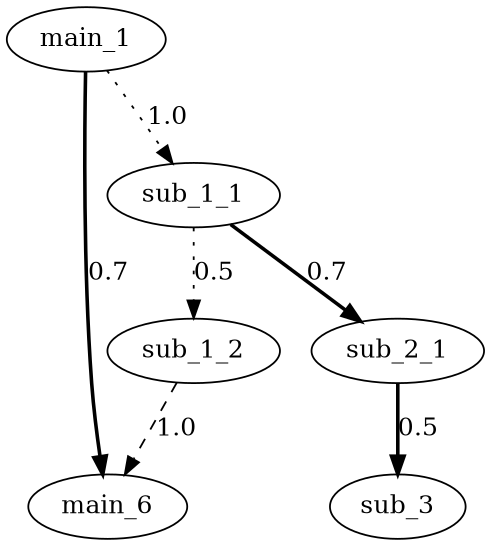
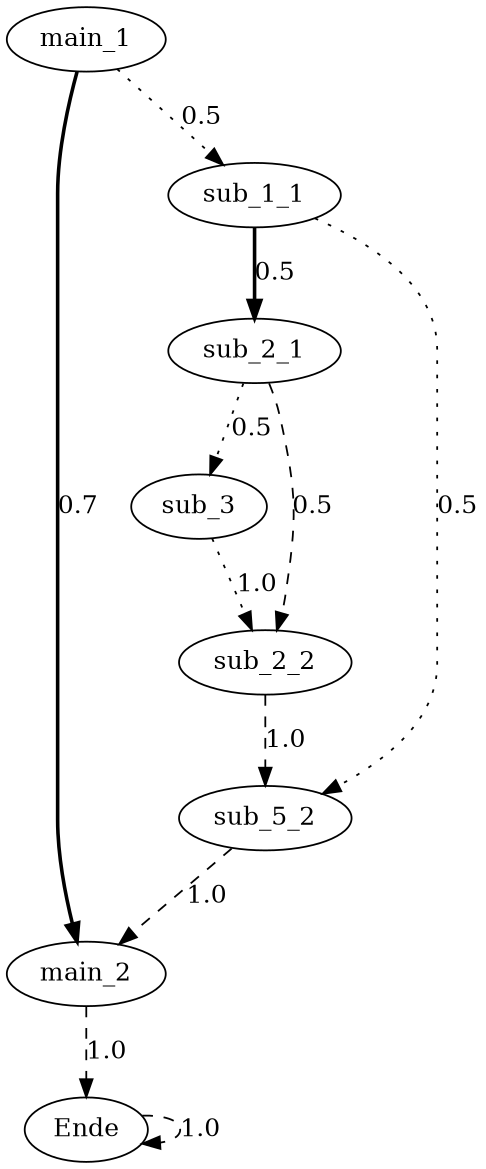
(168, 117) -> (202, 117)
(327, 273) -> (275, 273)
(194, 351) -> (265, 818)
(398, 420) -> (230, 420)
(108, 507) -> (86, 974)
none -> (265, 662)
none -> (86, 1130)
